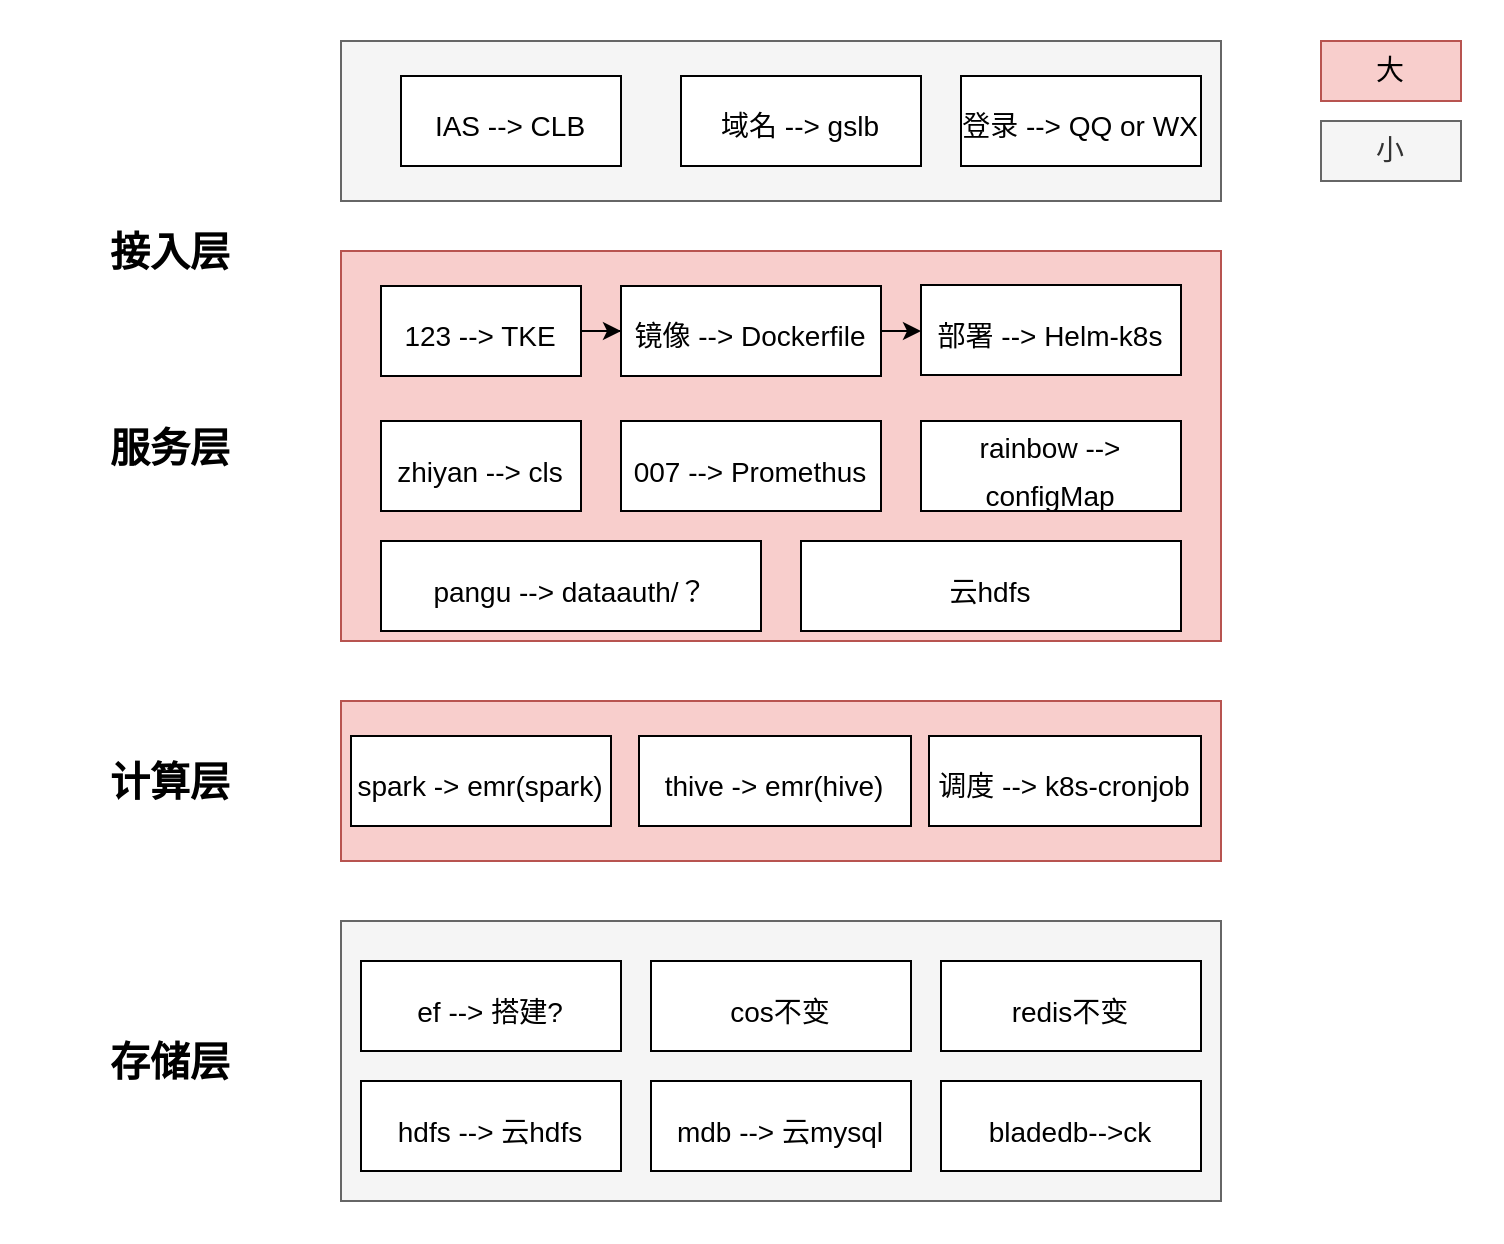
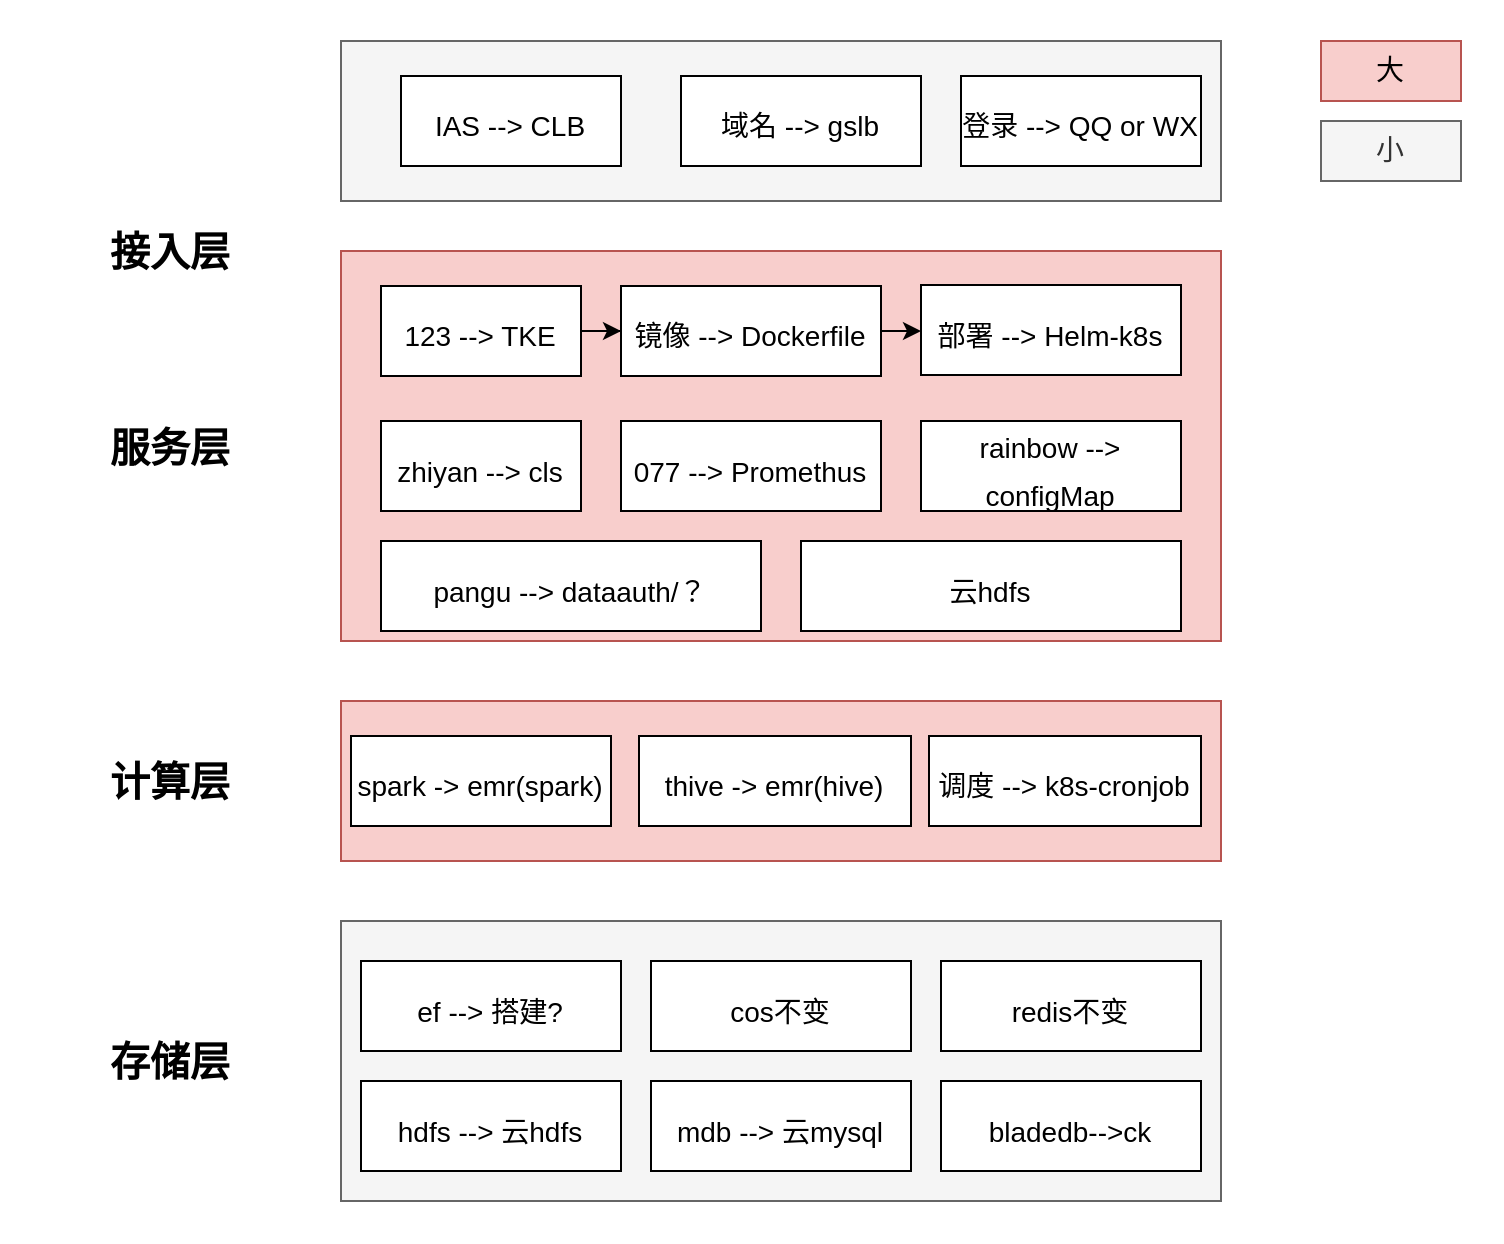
(751, 467) -> (751, 467)
